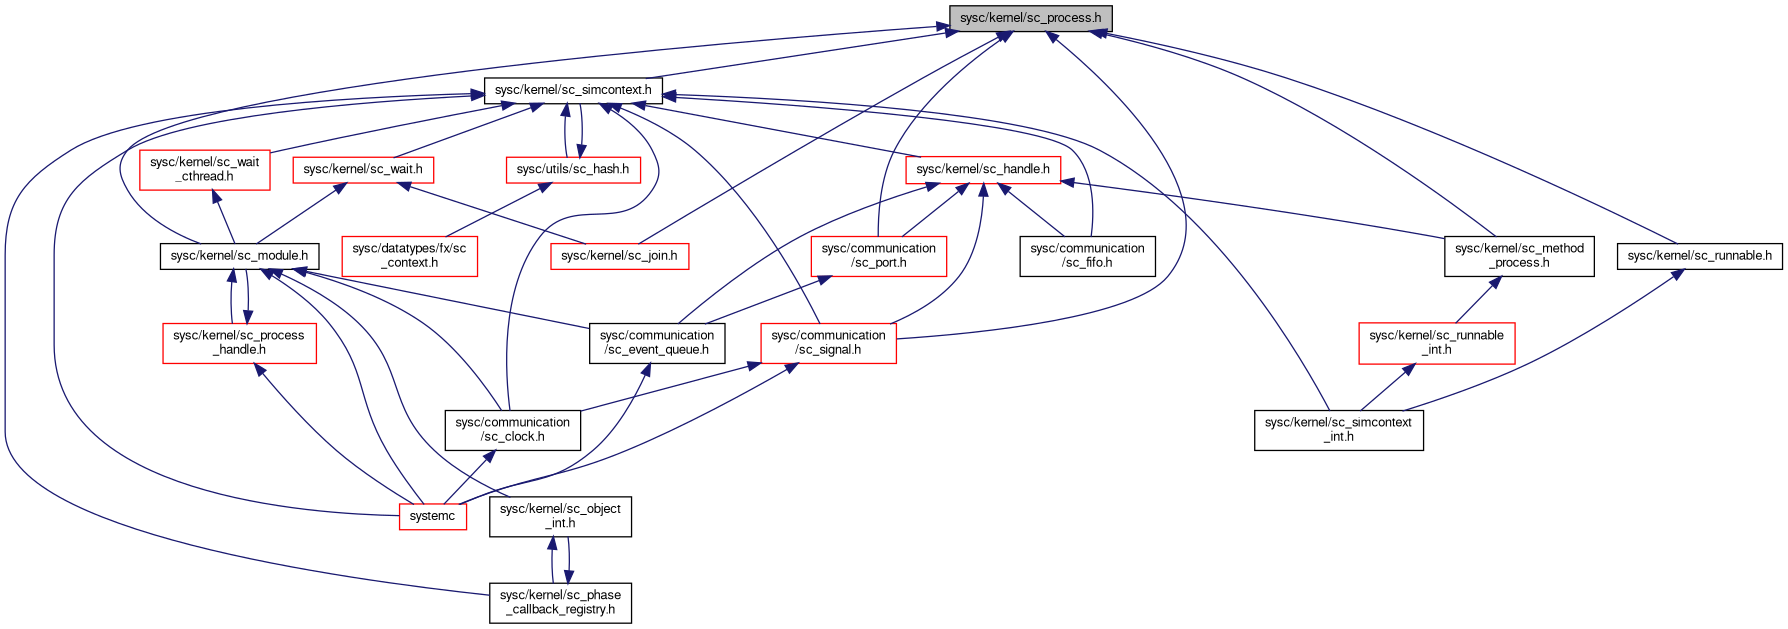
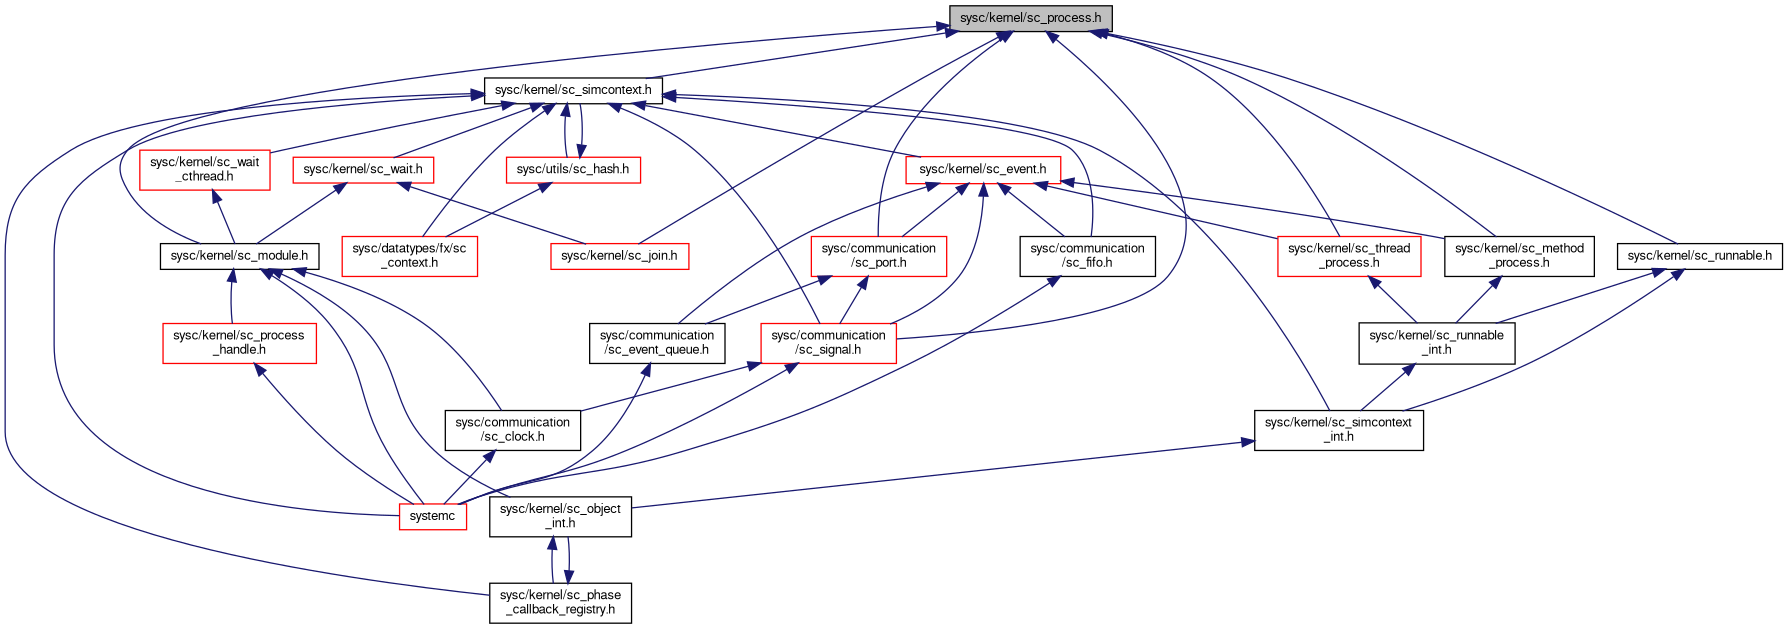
(983, 170) -> (983, 170)
(558, 222) -> (478, 168)
none -> (1349, 256)
(248, 290) -> none
none -> (1574, 298)
(448, 300) -> none
none -> (851, 306)
(1437, 343) -> (1437, 343)
none -> (766, 425)
none -> (937, 475)
